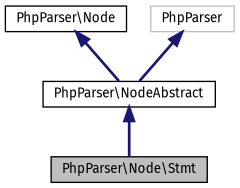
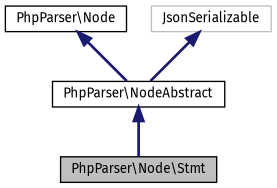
(192, 19) -> (211, 19)
